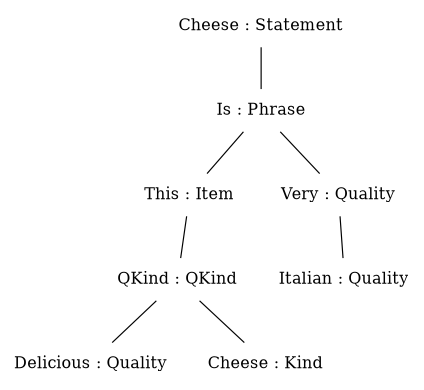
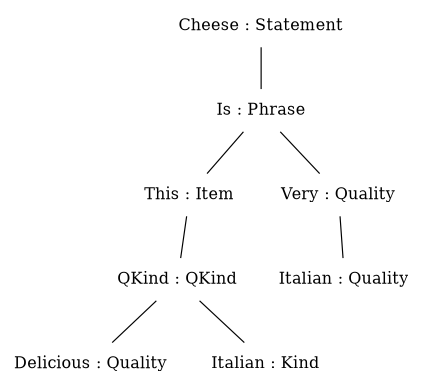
(266, 364) -> (266, 364)
